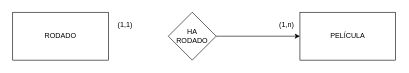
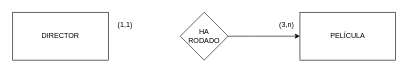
(287, 25) -> (287, 25)
(60, 36) -> (60, 36)
(192, 36) -> (204, 36)
